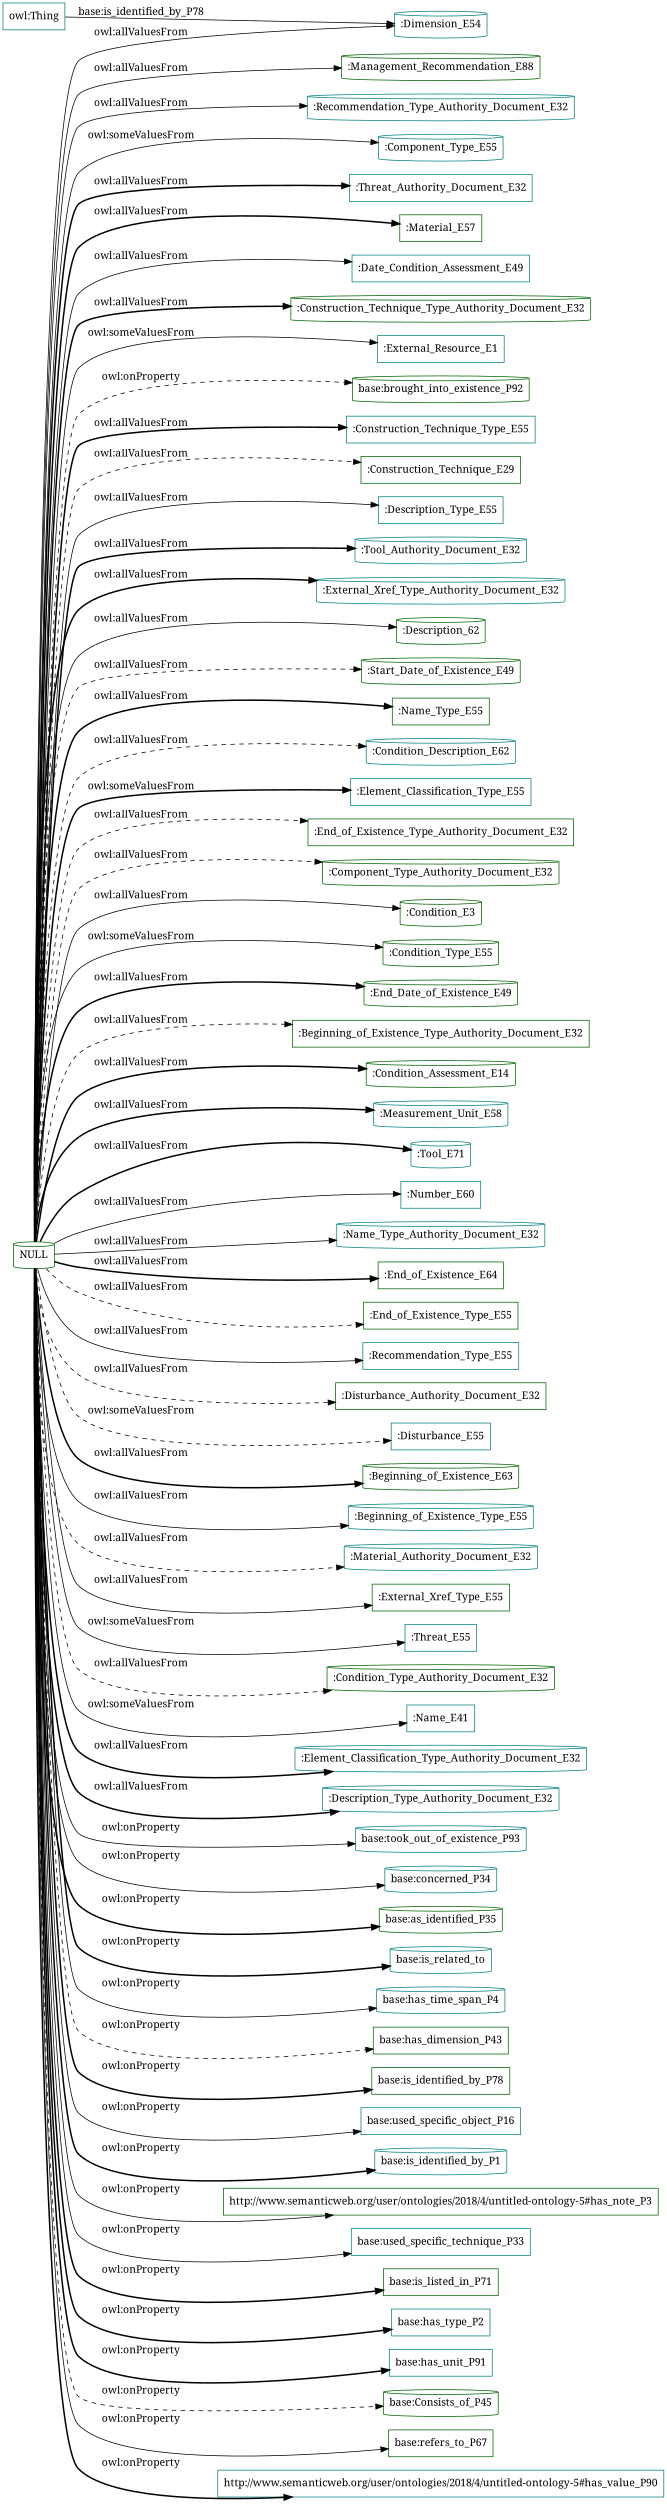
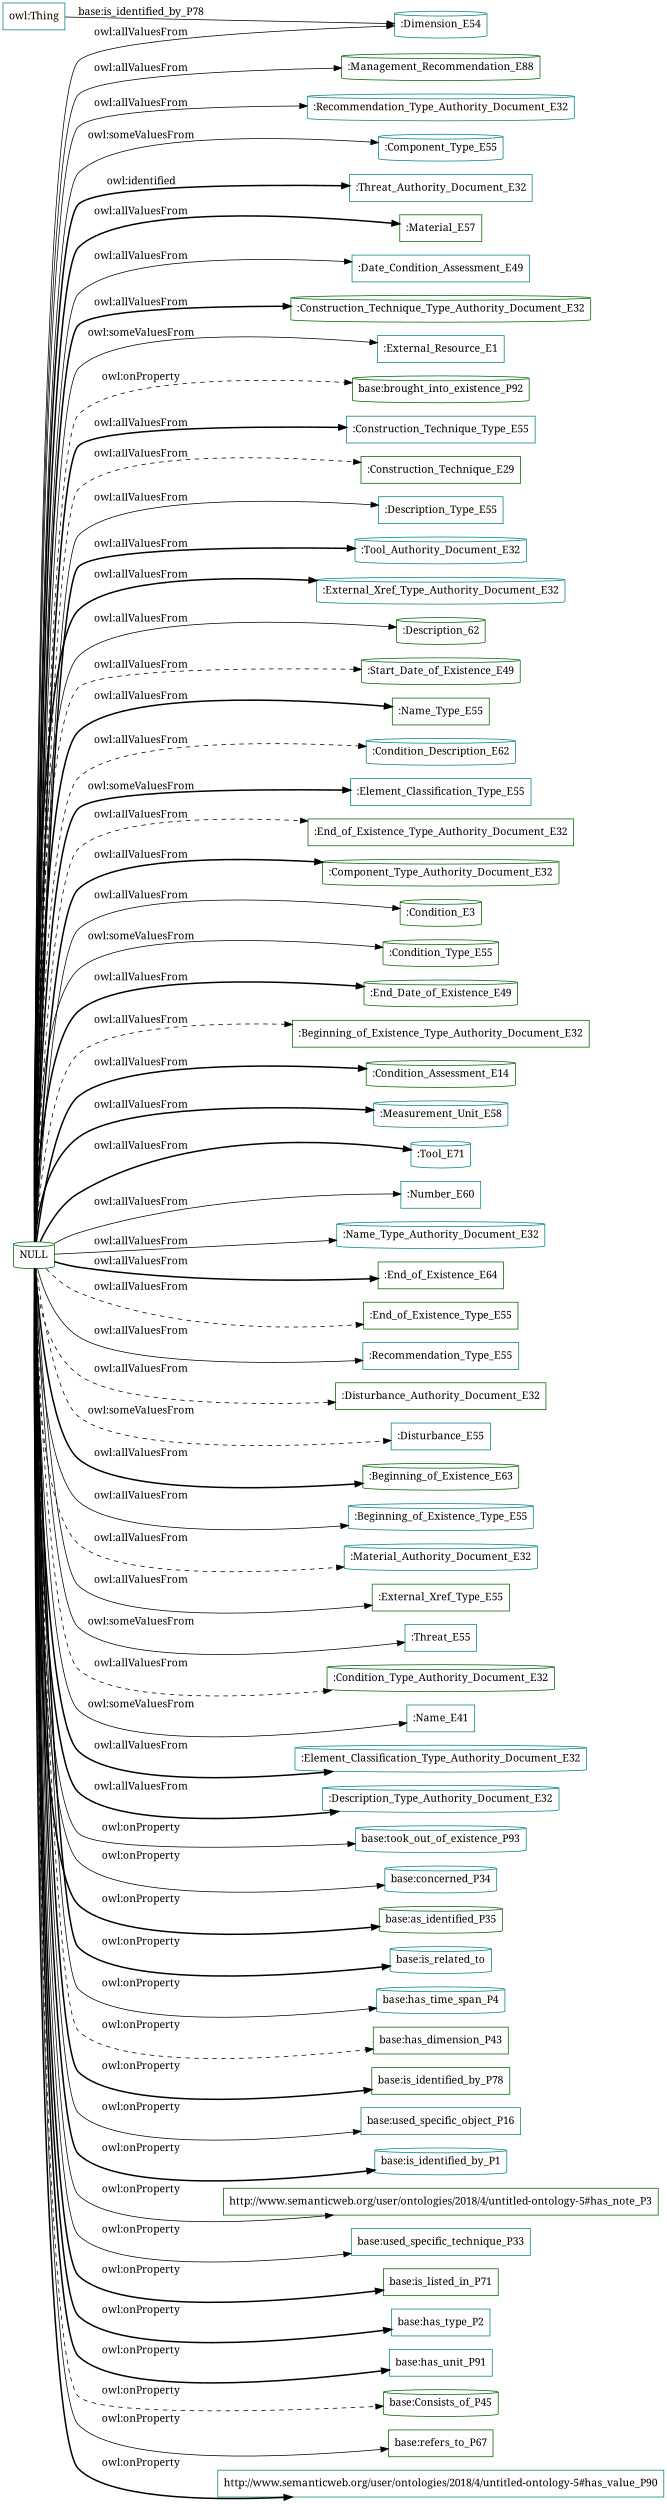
(141, 182) -> (141, 182)
(61, 944) -> (61, 944)
